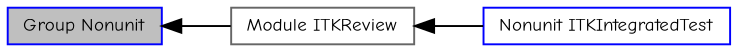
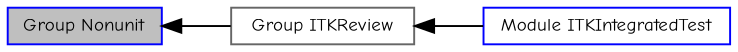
(323, 26) -> (323, 26)
(607, 26) -> (607, 26)
